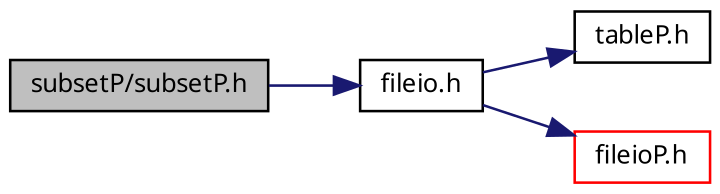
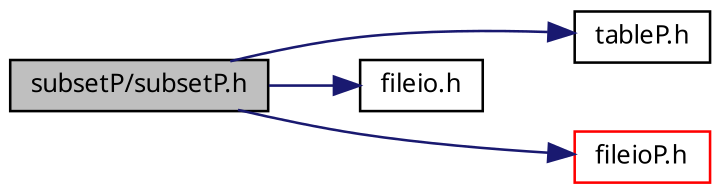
(516, 65) -> (388, 35)
(516, 116) -> (392, 139)
